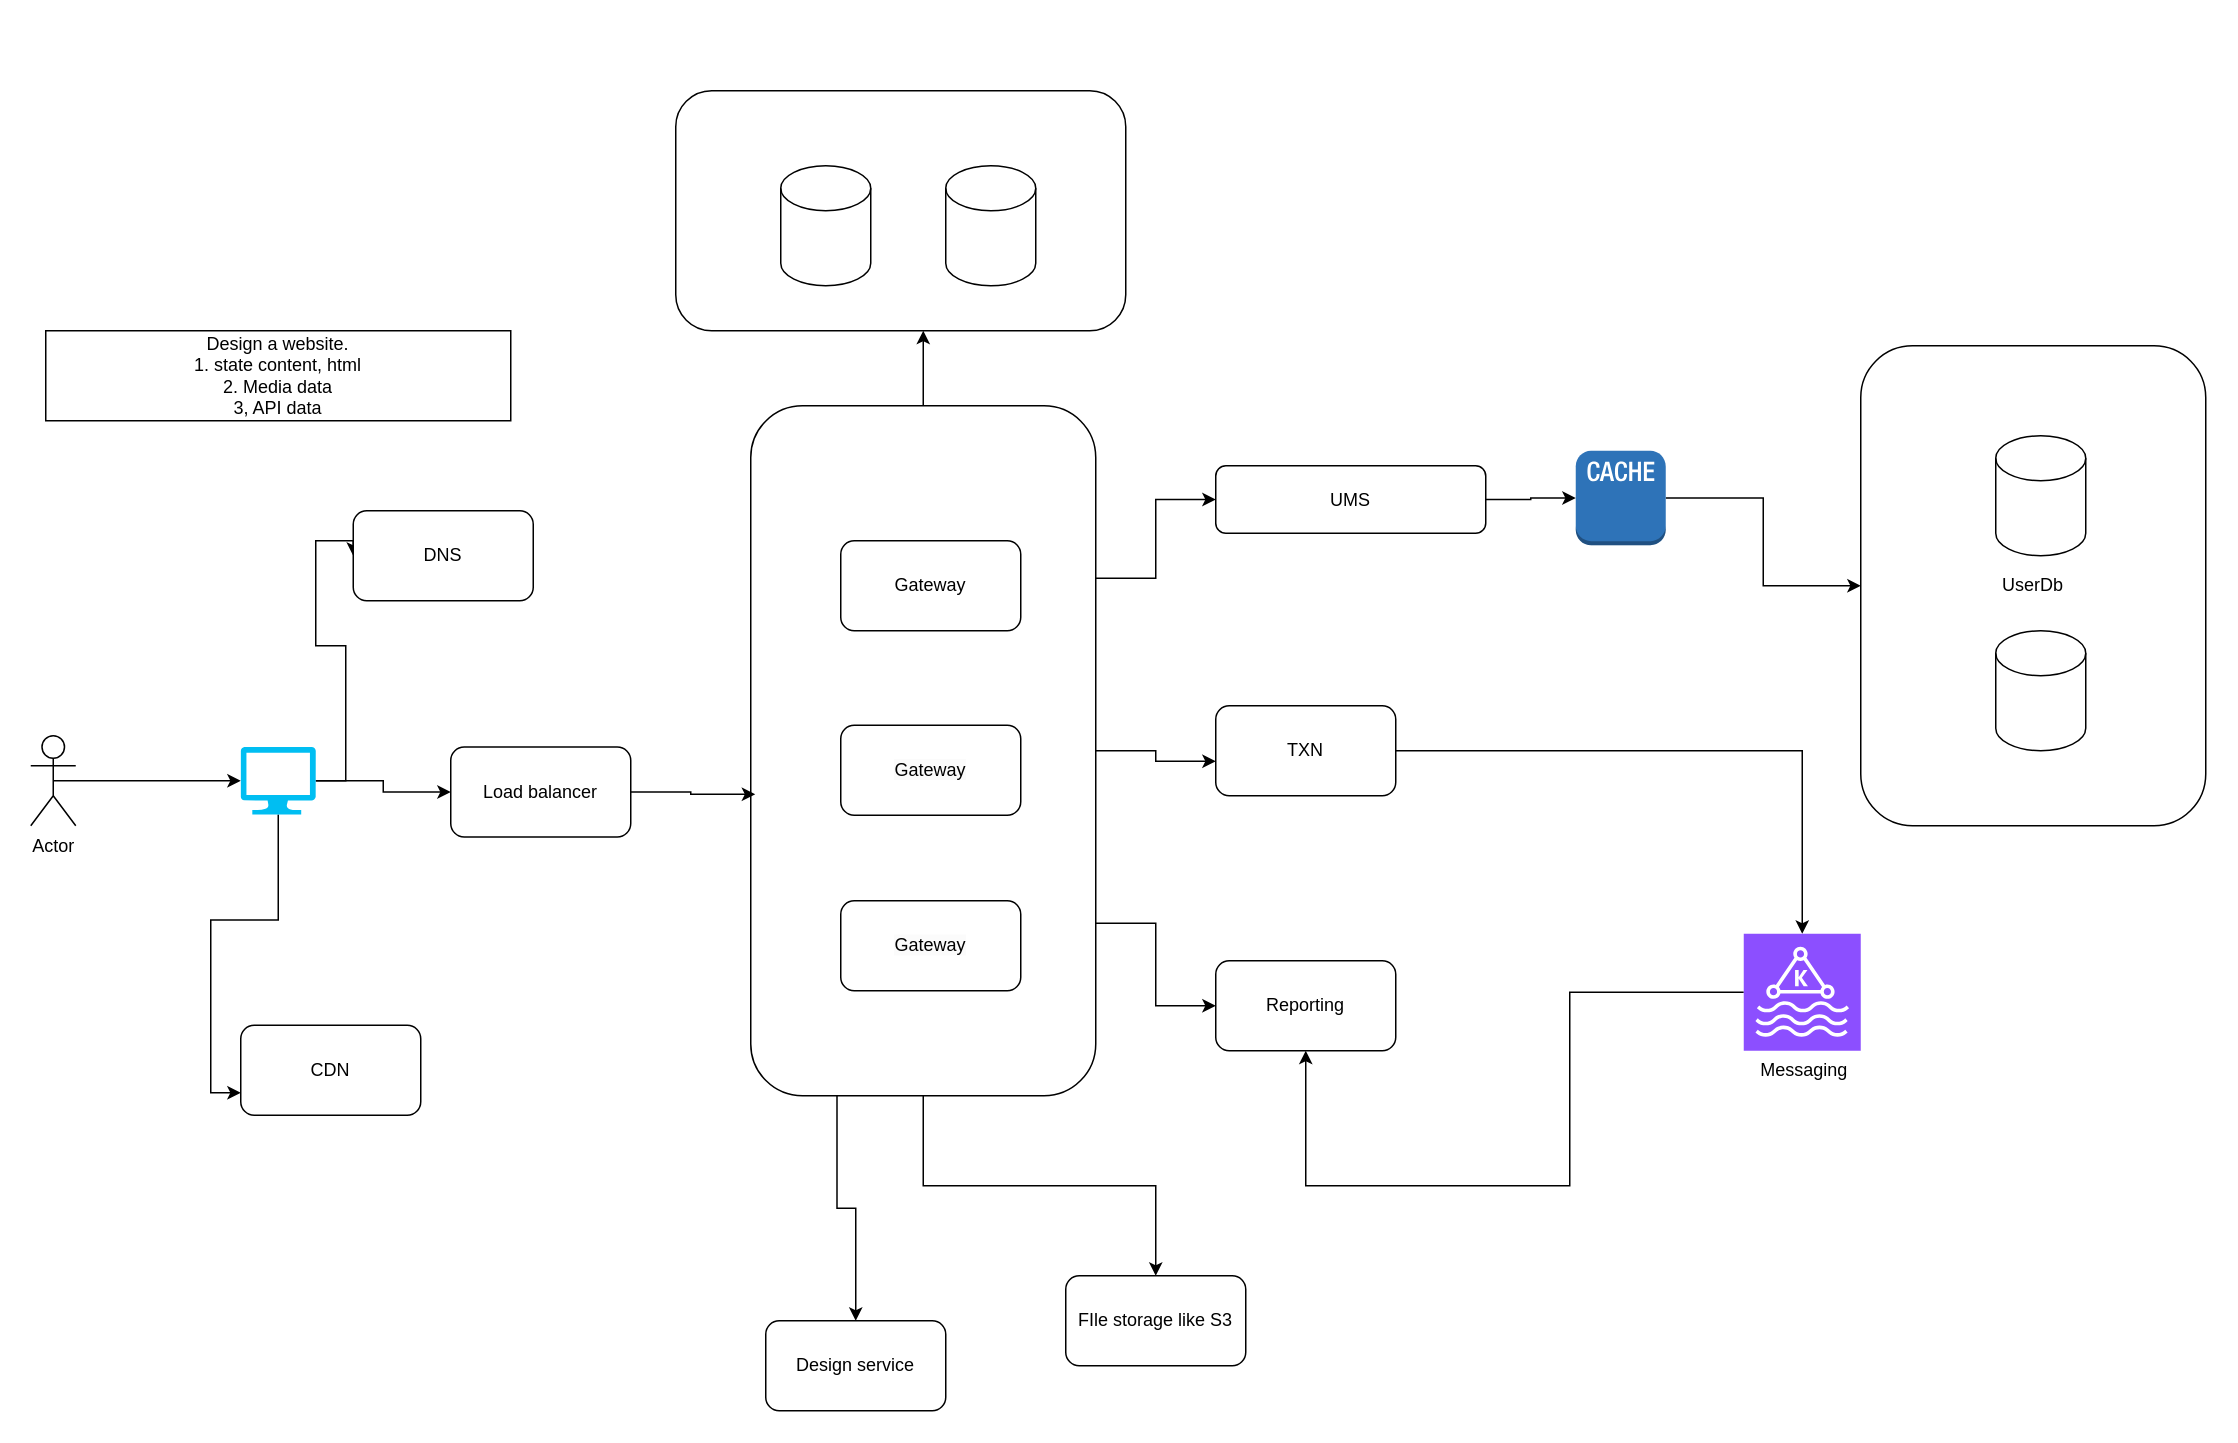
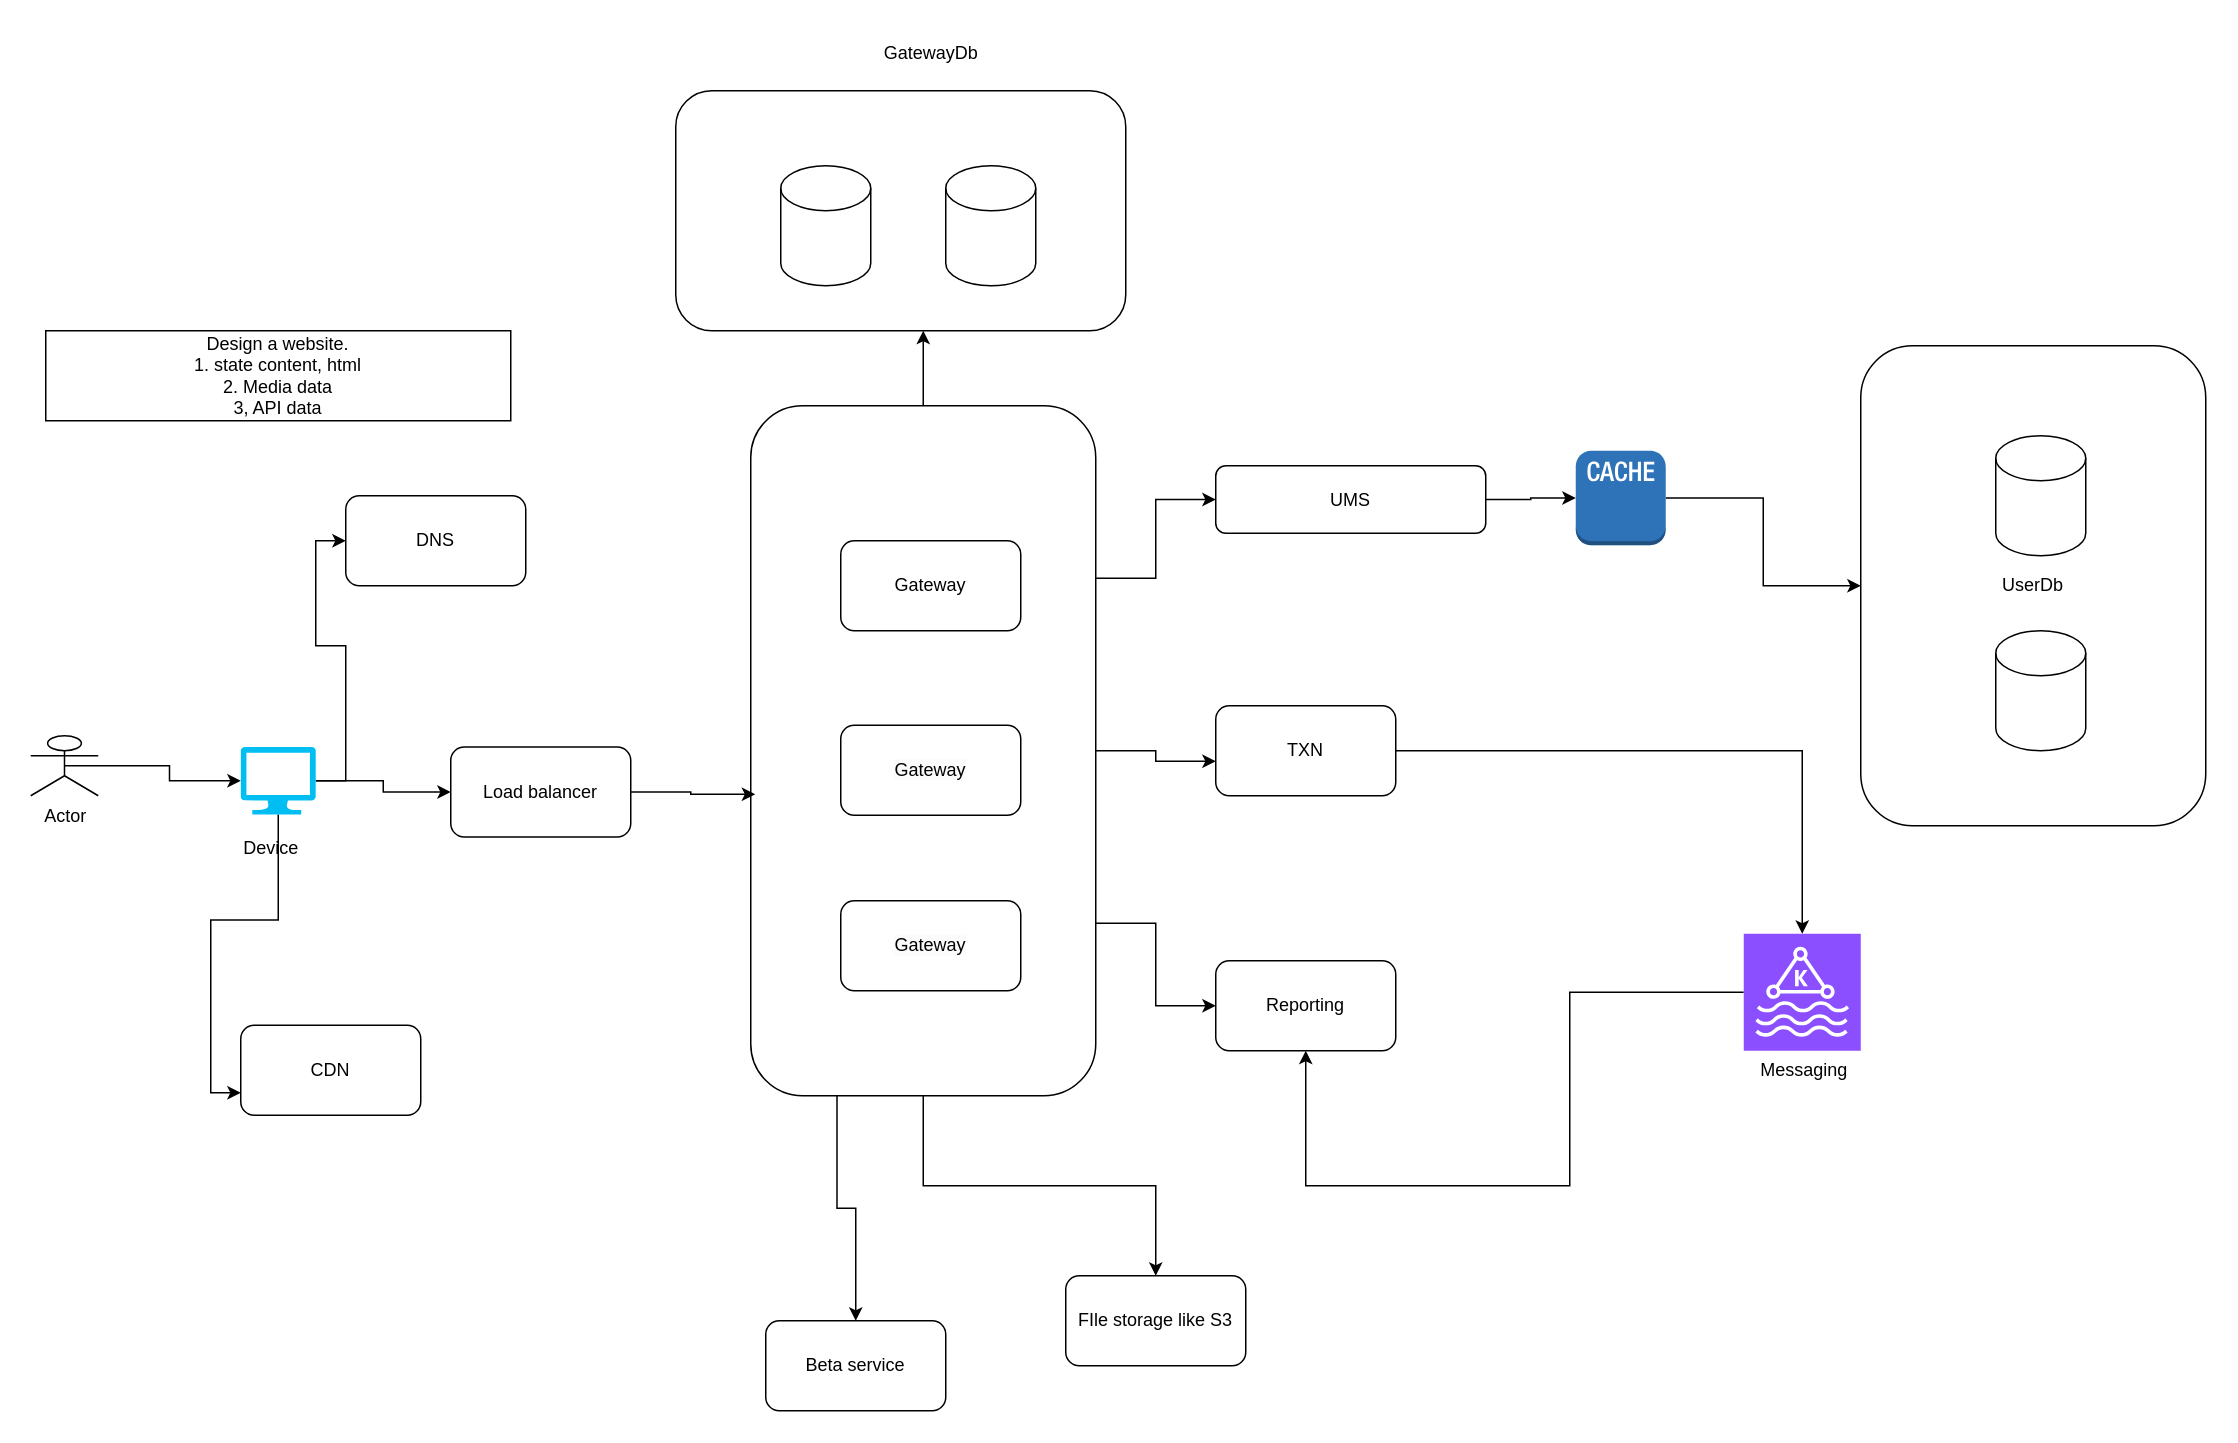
none -> (931, 53)
(443, 556) -> (436, 541)
(53, 781) -> (65, 766)
none -> (271, 848)
(856, 1366) -> (856, 1366)
